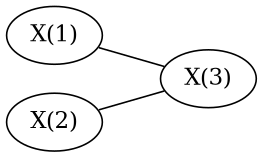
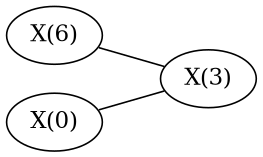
(54, 35) -> (54, 35)
(54, 122) -> (54, 122)
